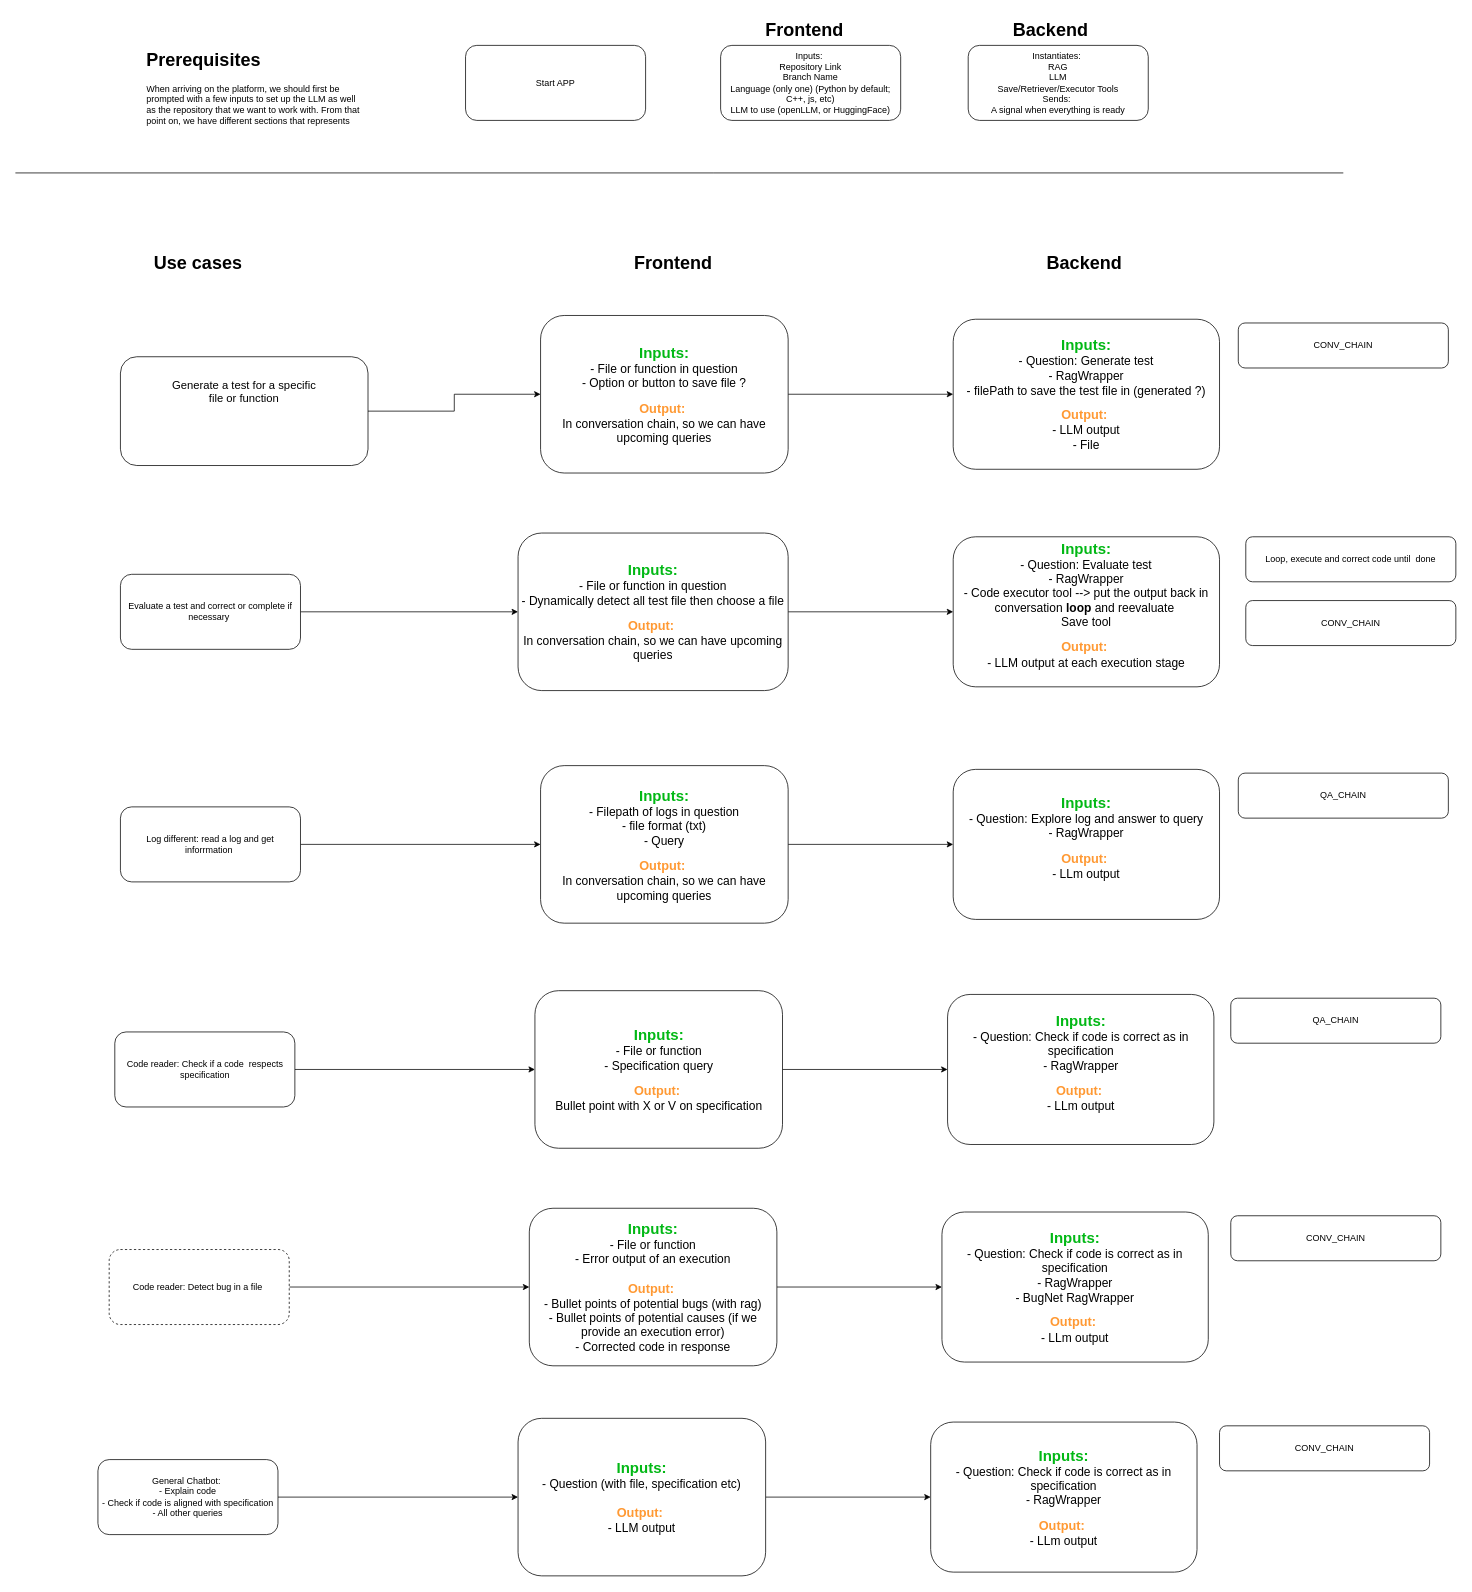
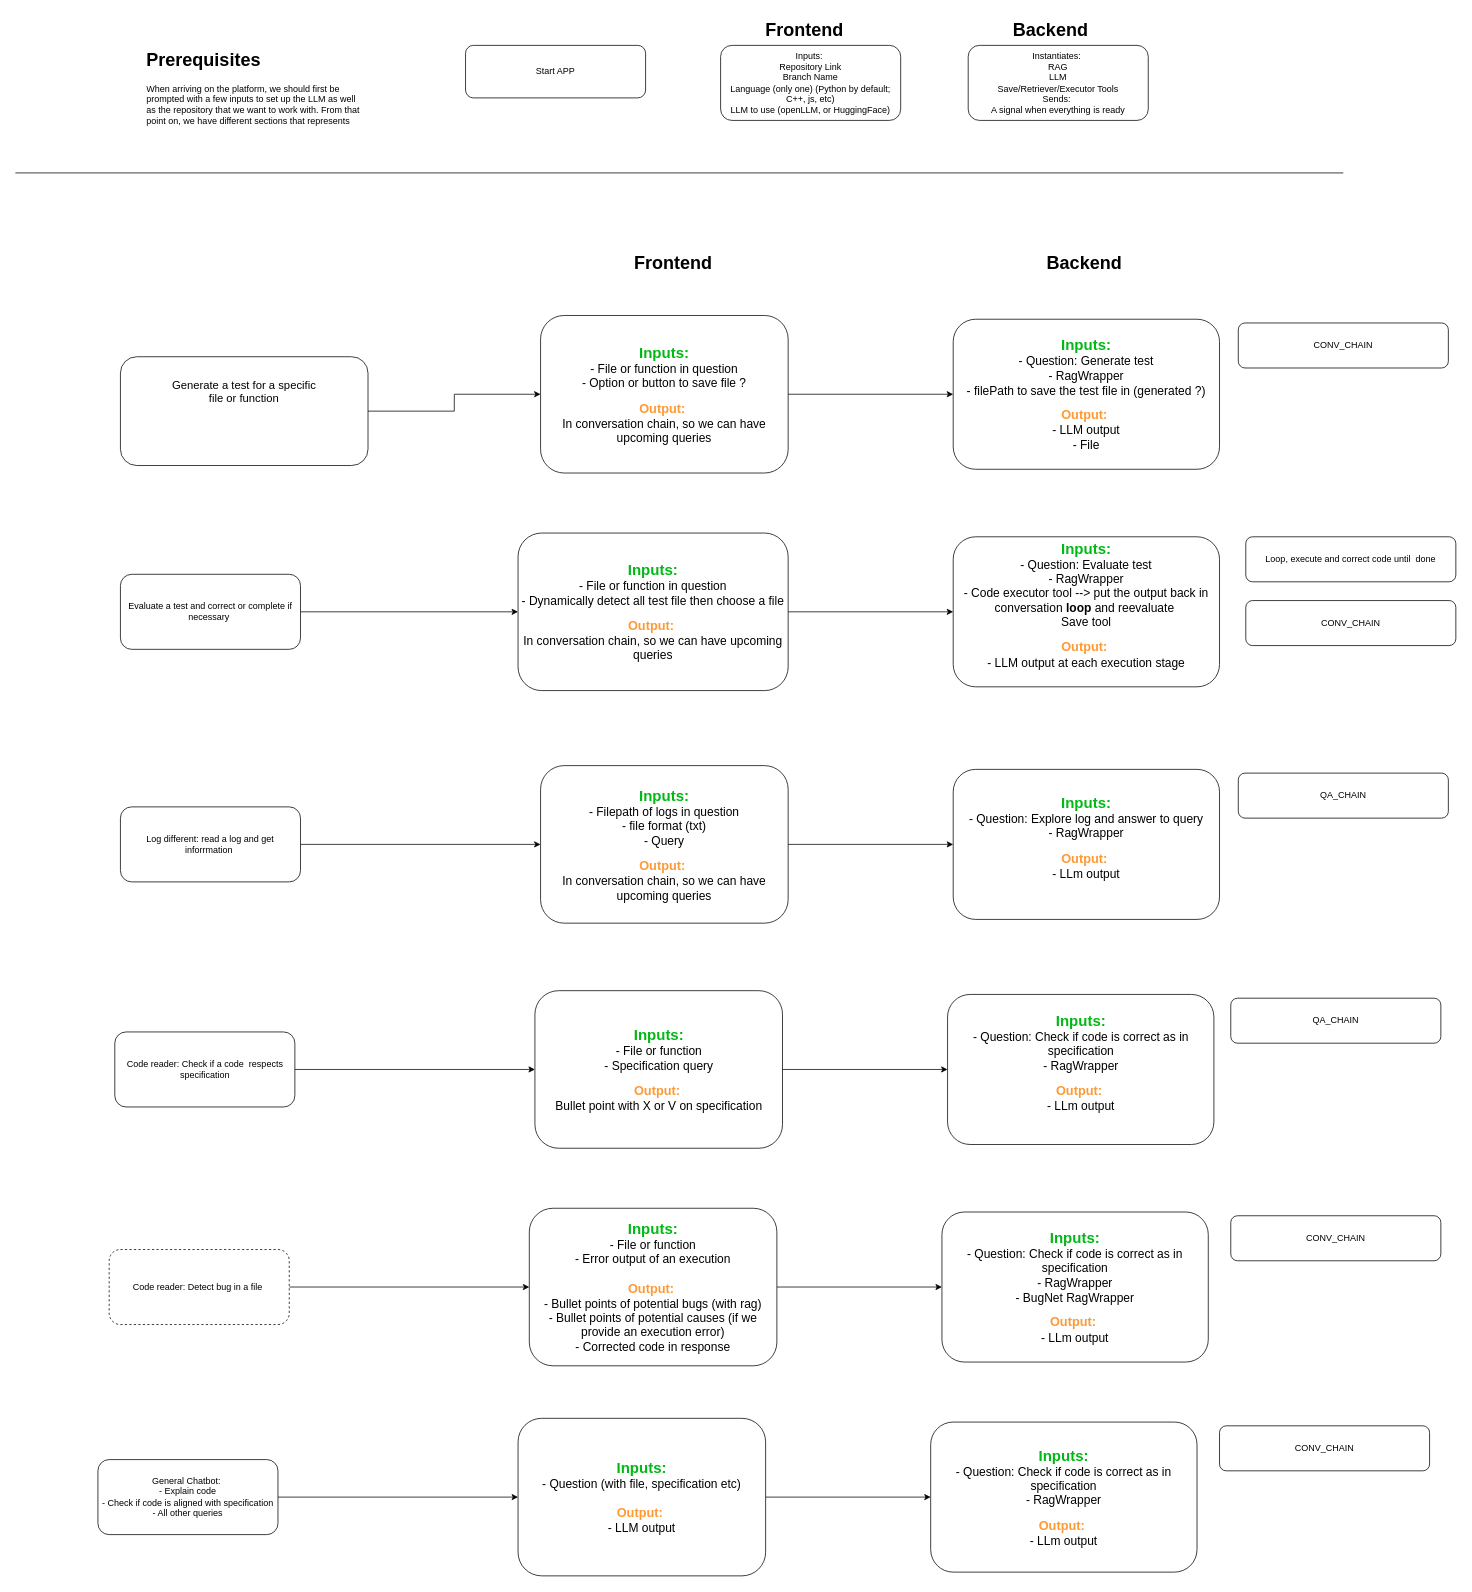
(555, 83) -> (555, 72)
(199, 263) -> none
